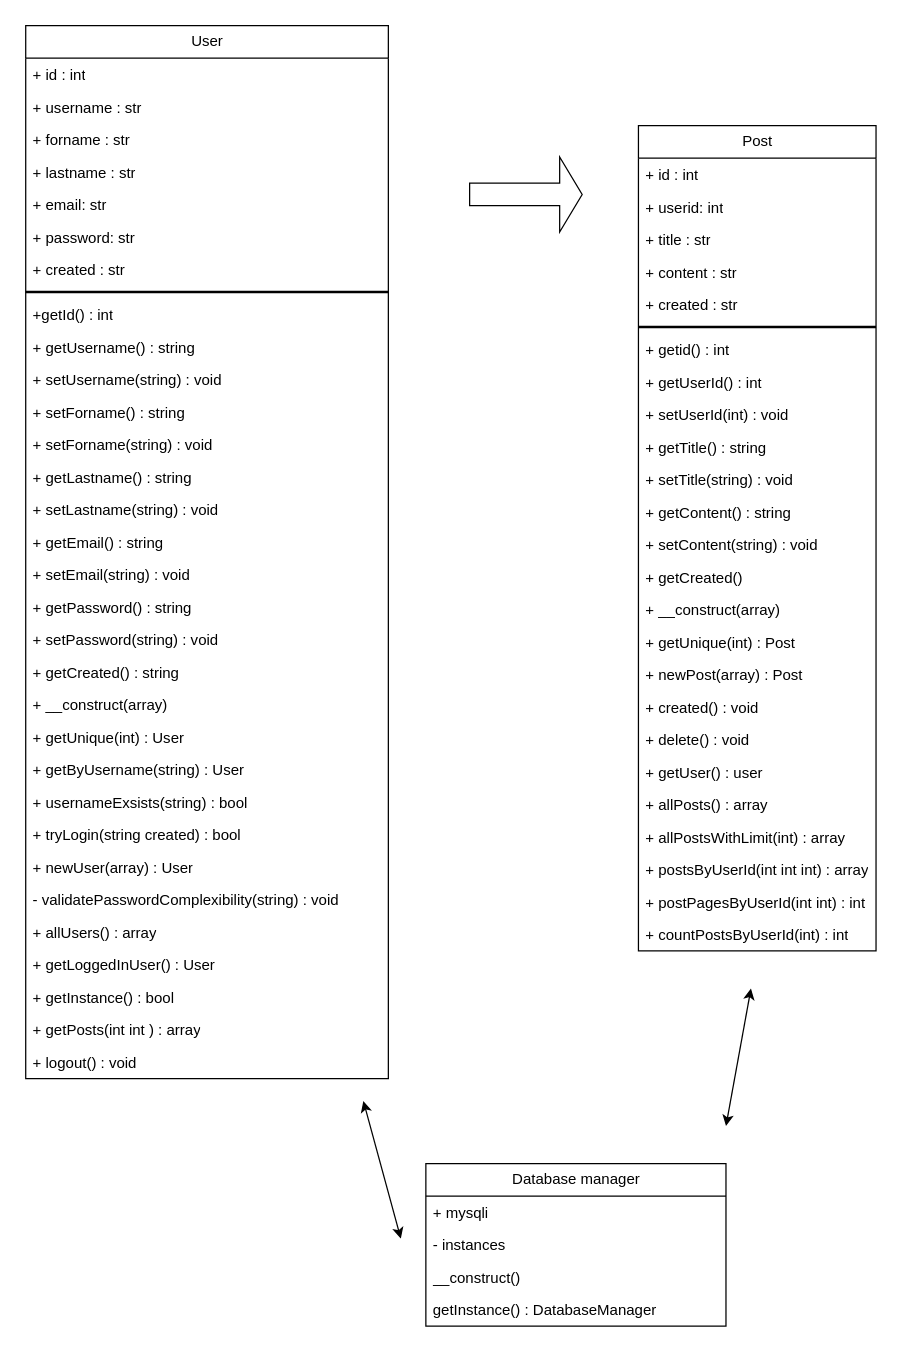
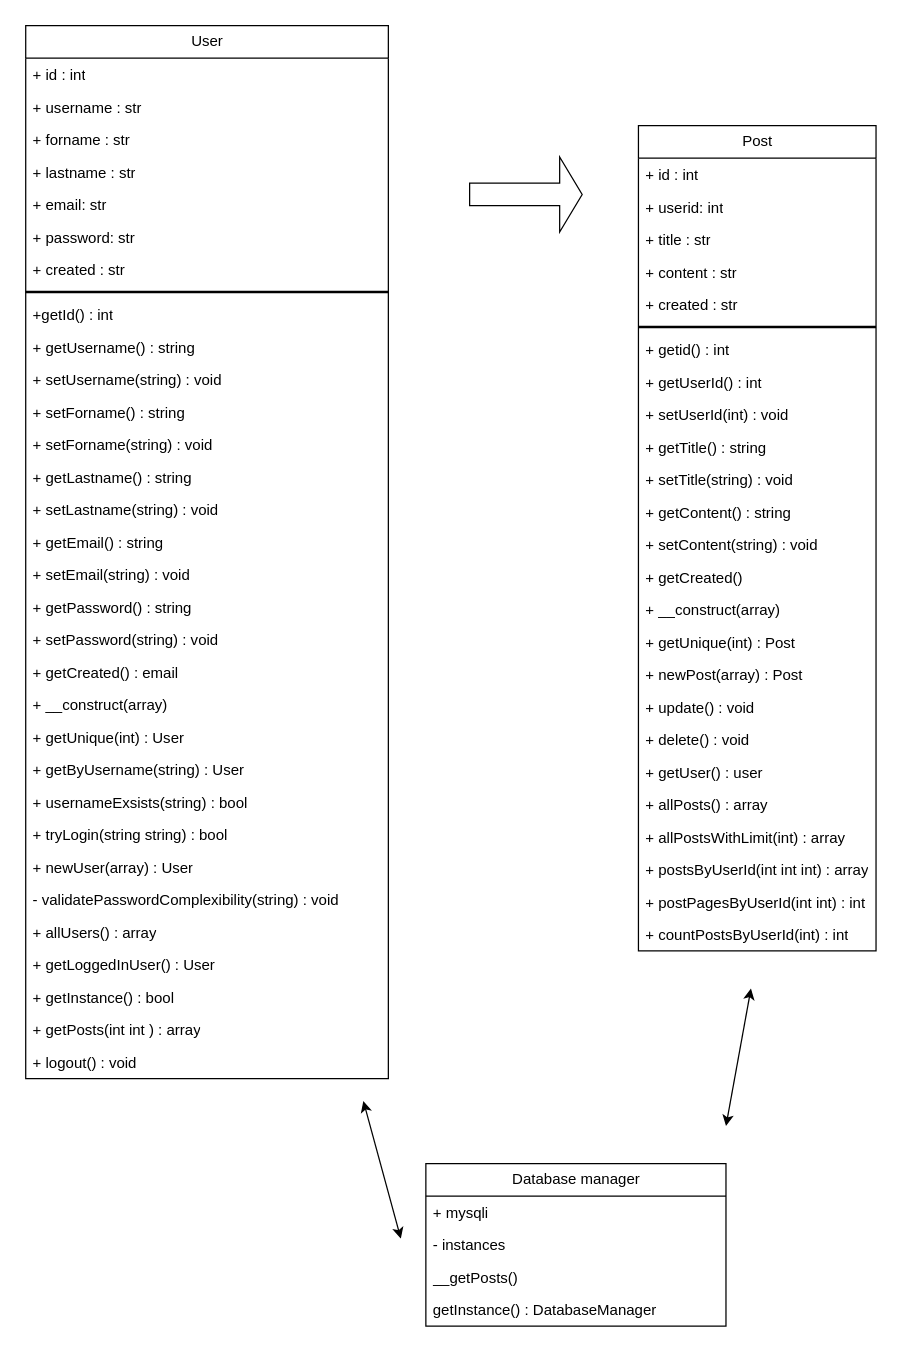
(120, 673) -> (114, 673)
(711, 708) -> (707, 708)
(156, 836) -> (150, 836)
(488, 1278) -> (484, 1278)
